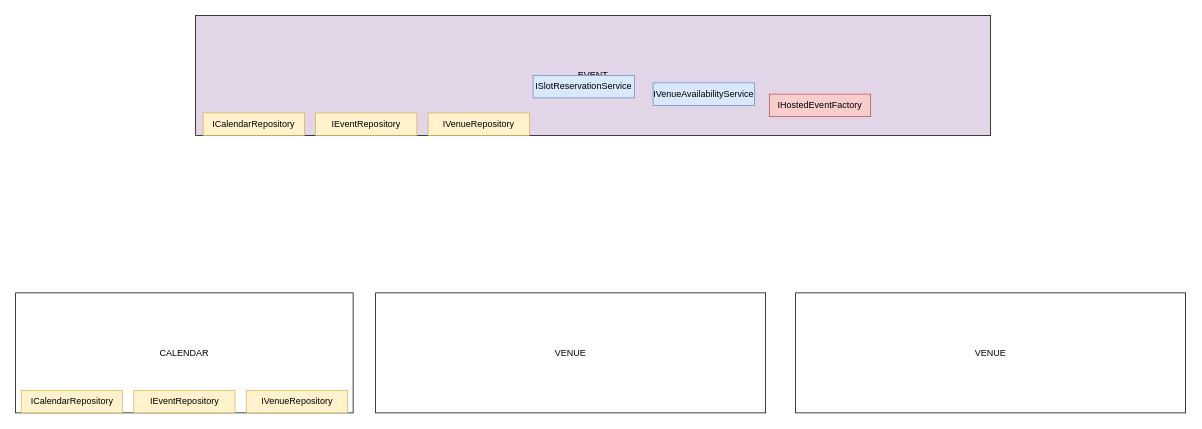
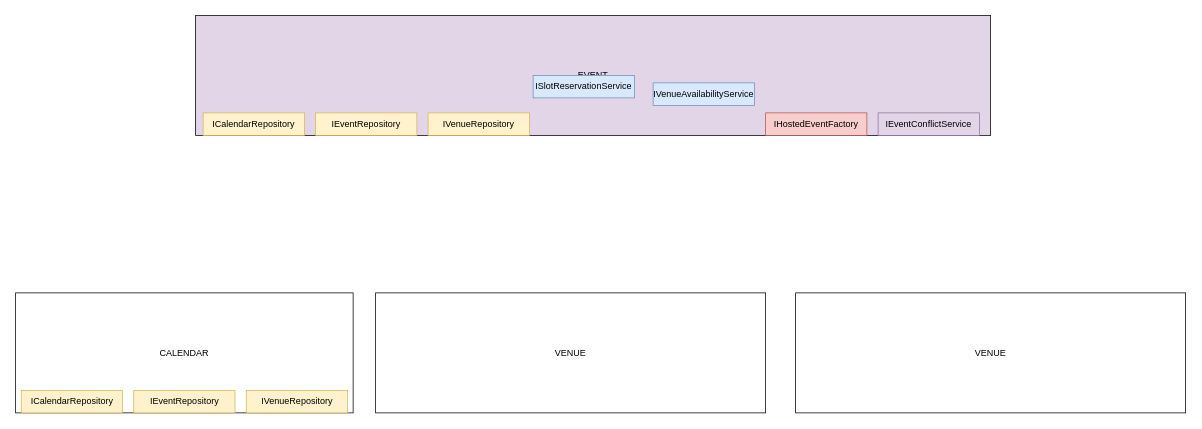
(820, 105) -> (816, 124)
none -> (929, 124)
